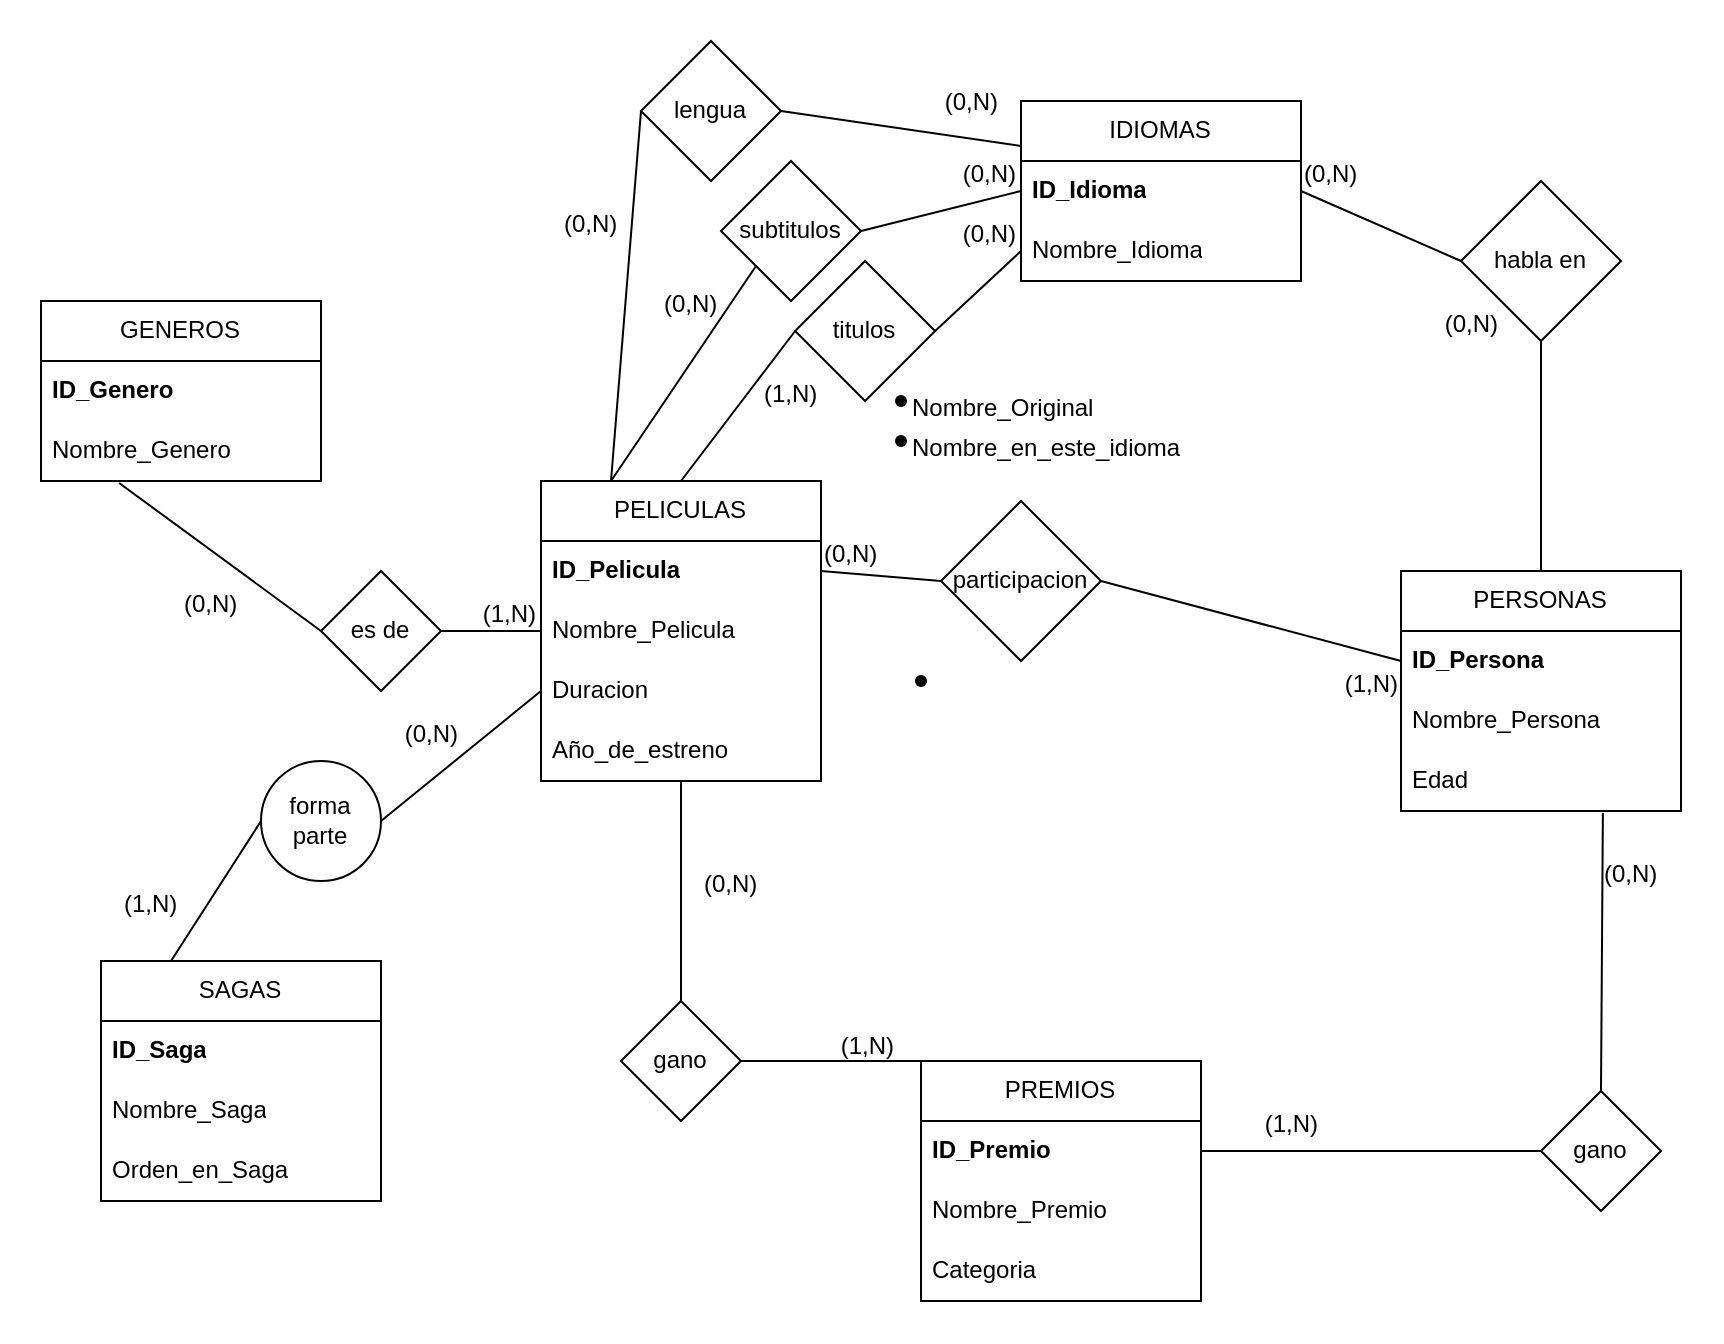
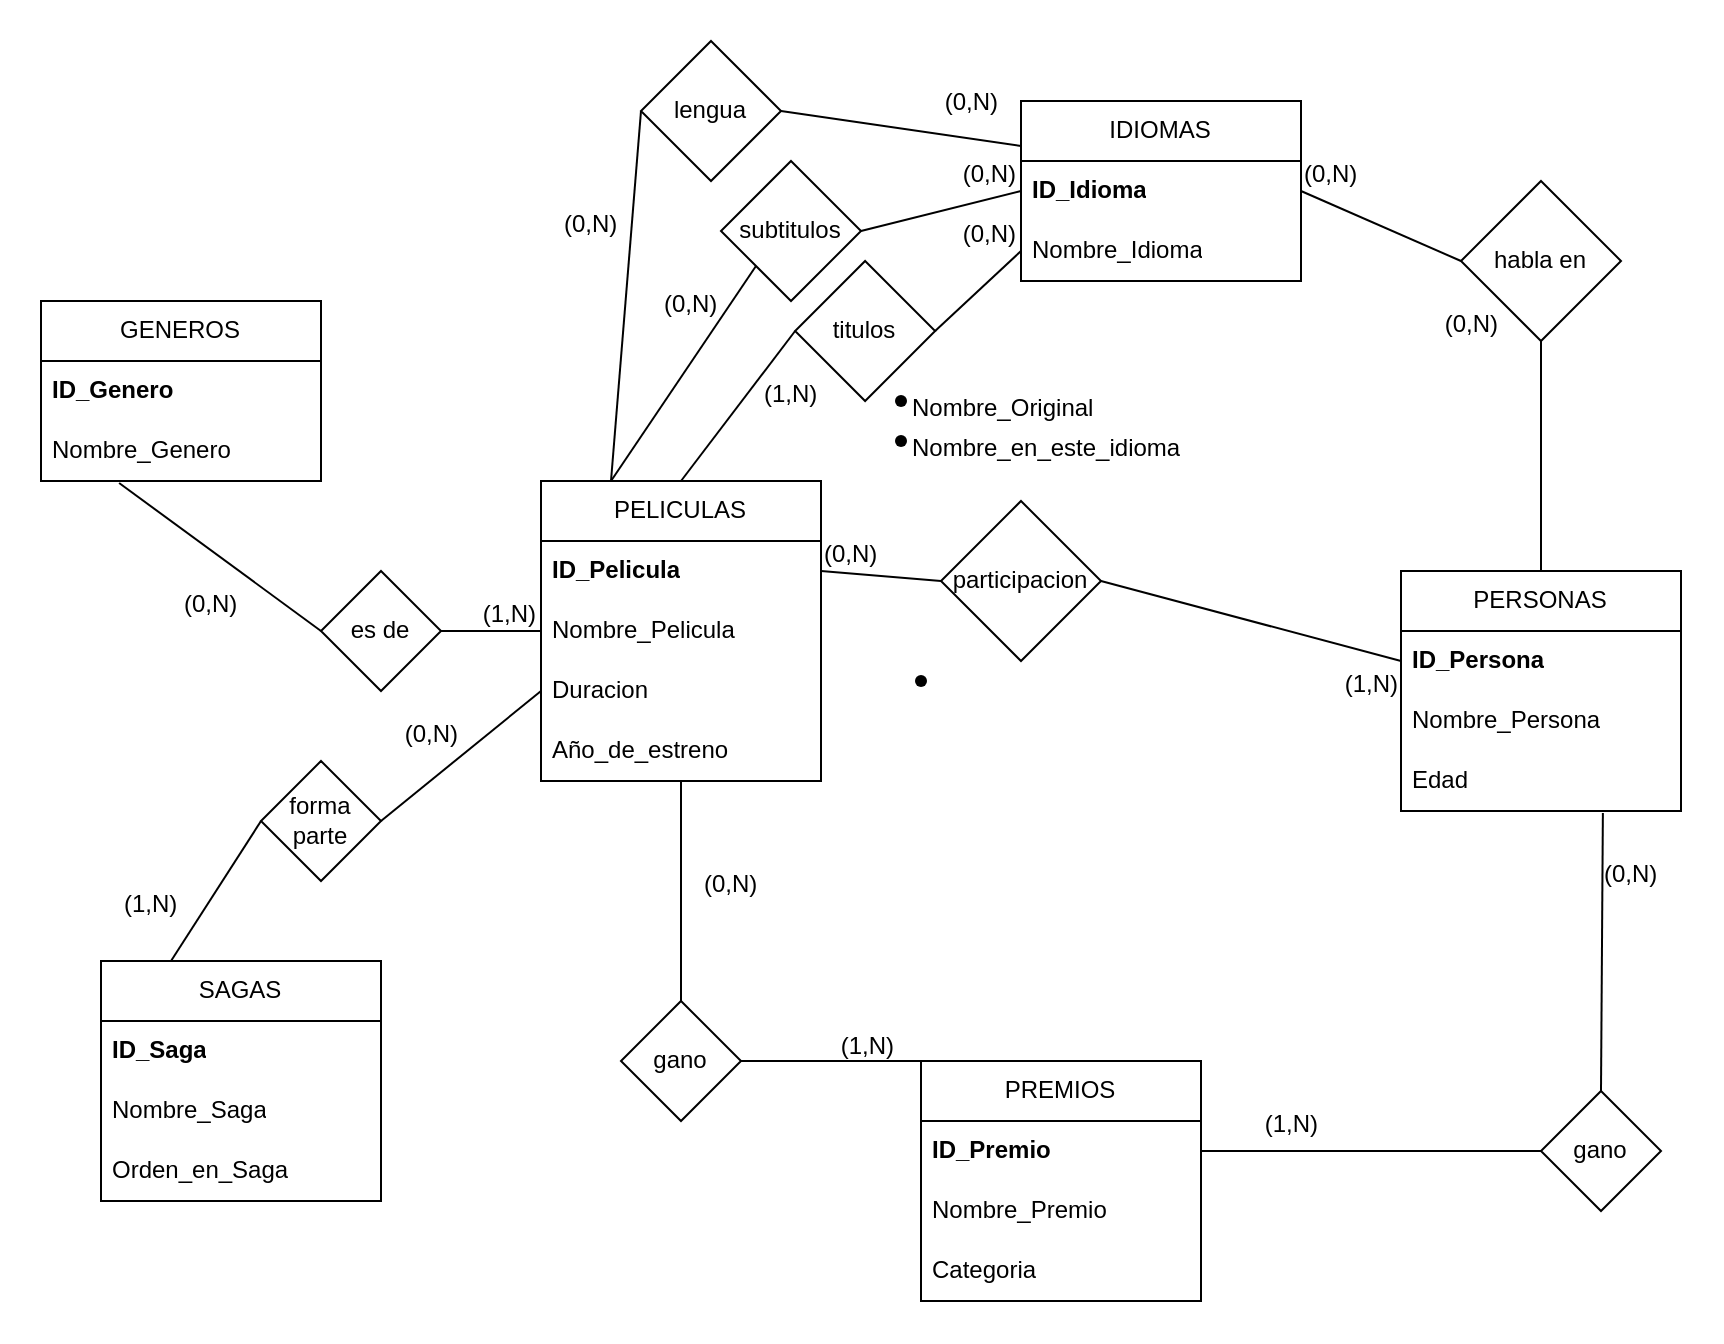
(321, 821) -> (321, 821)
